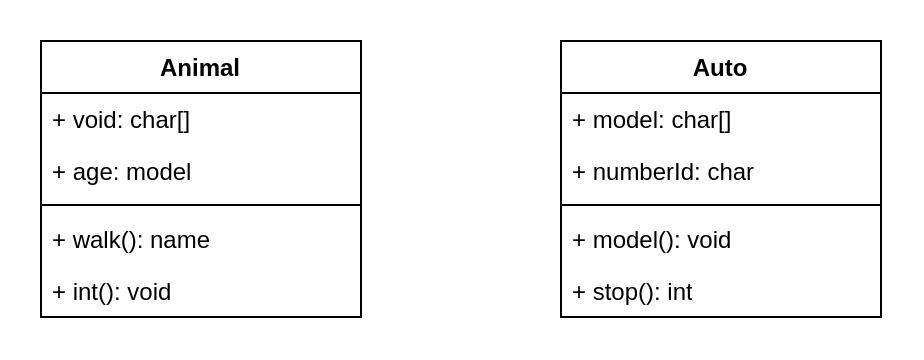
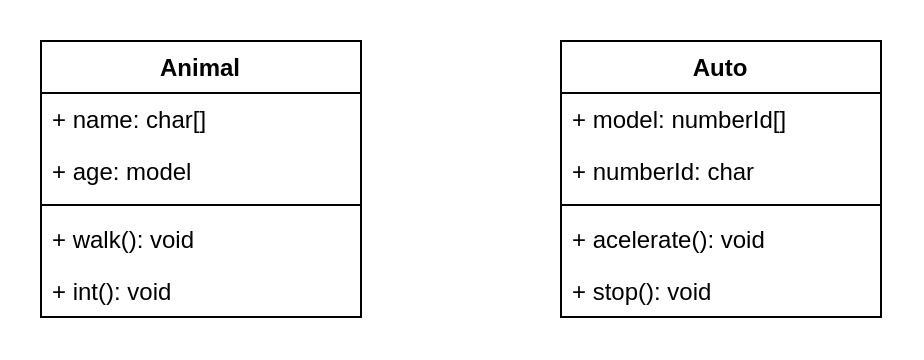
(135, 121) -> (138, 121)
(661, 121) -> (688, 121)
(135, 241) -> (131, 241)
(658, 241) -> (685, 241)
(648, 293) -> (655, 293)
